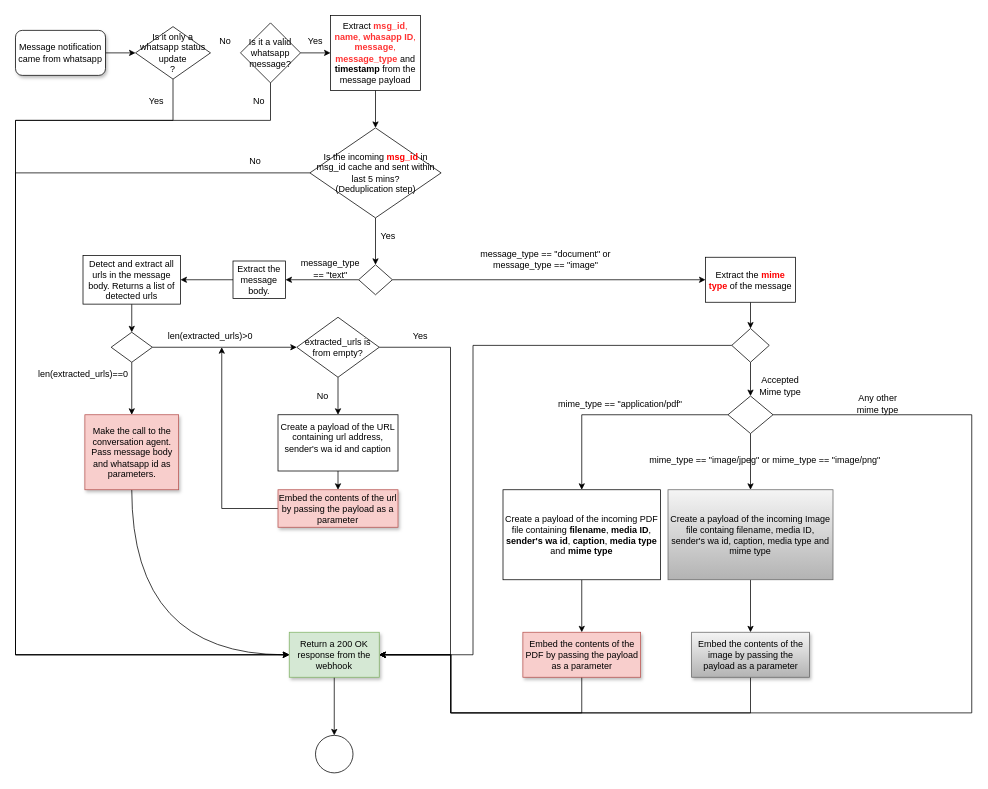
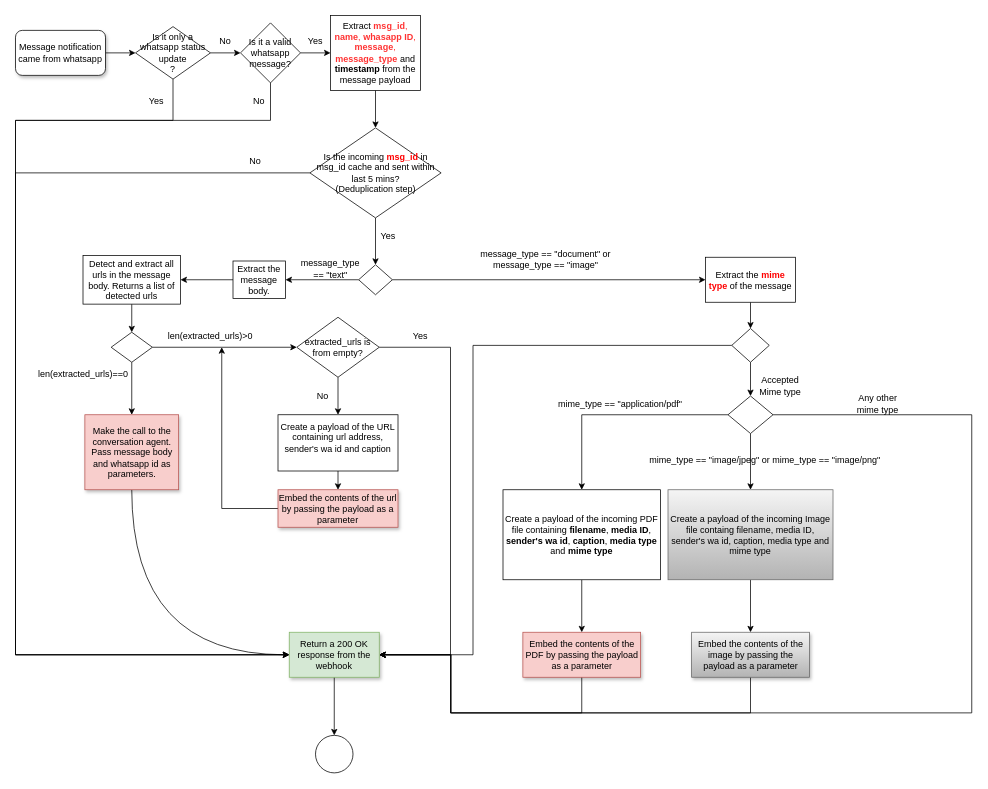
none -> (234, 53)
